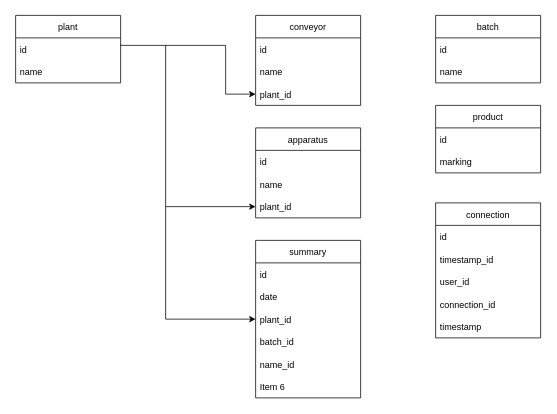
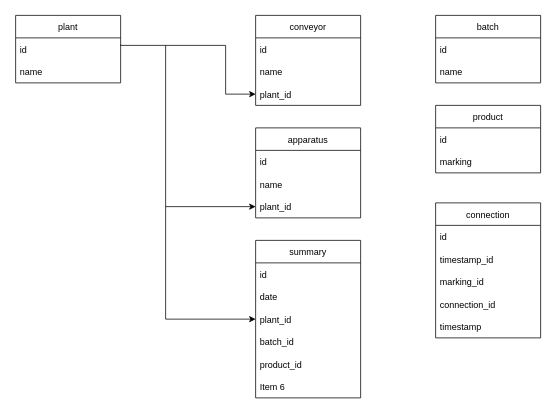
(456, 282) -> (462, 282)
(276, 365) -> (284, 365)
